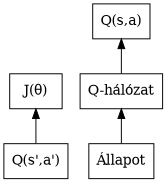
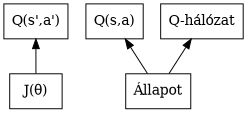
(121, 61) -> (139, 60)
(36, 131) -> (36, 61)
